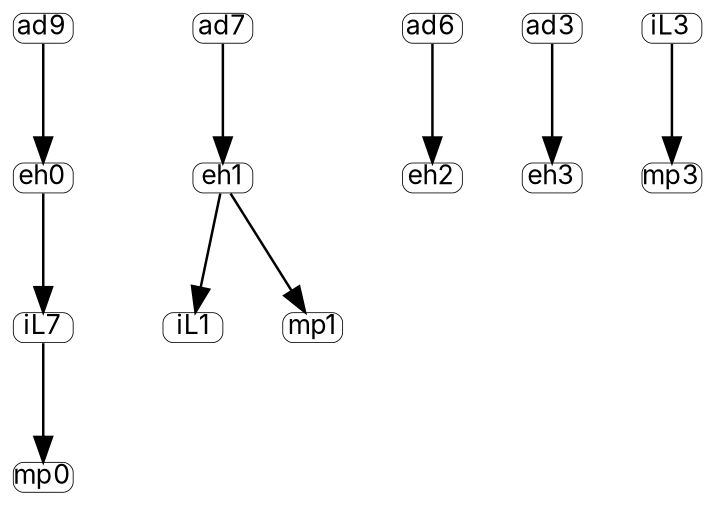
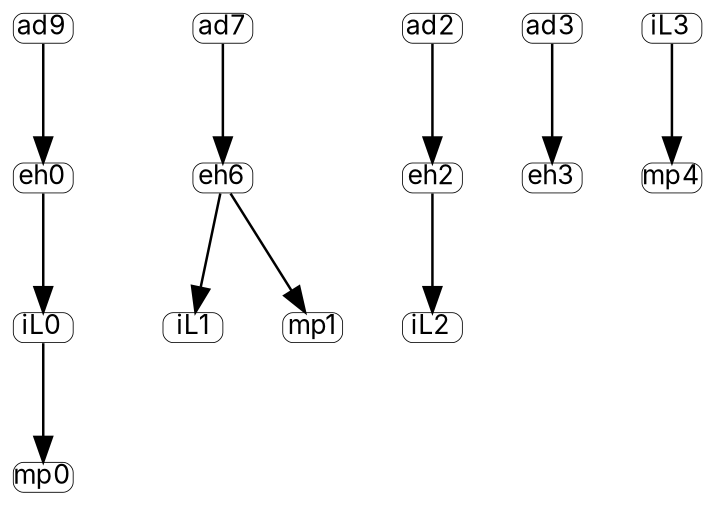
(432, 28) -> (432, 28)
(223, 178) -> (223, 178)
(672, 178) -> (672, 178)
(43, 328) -> (43, 328)
none -> (432, 328)
